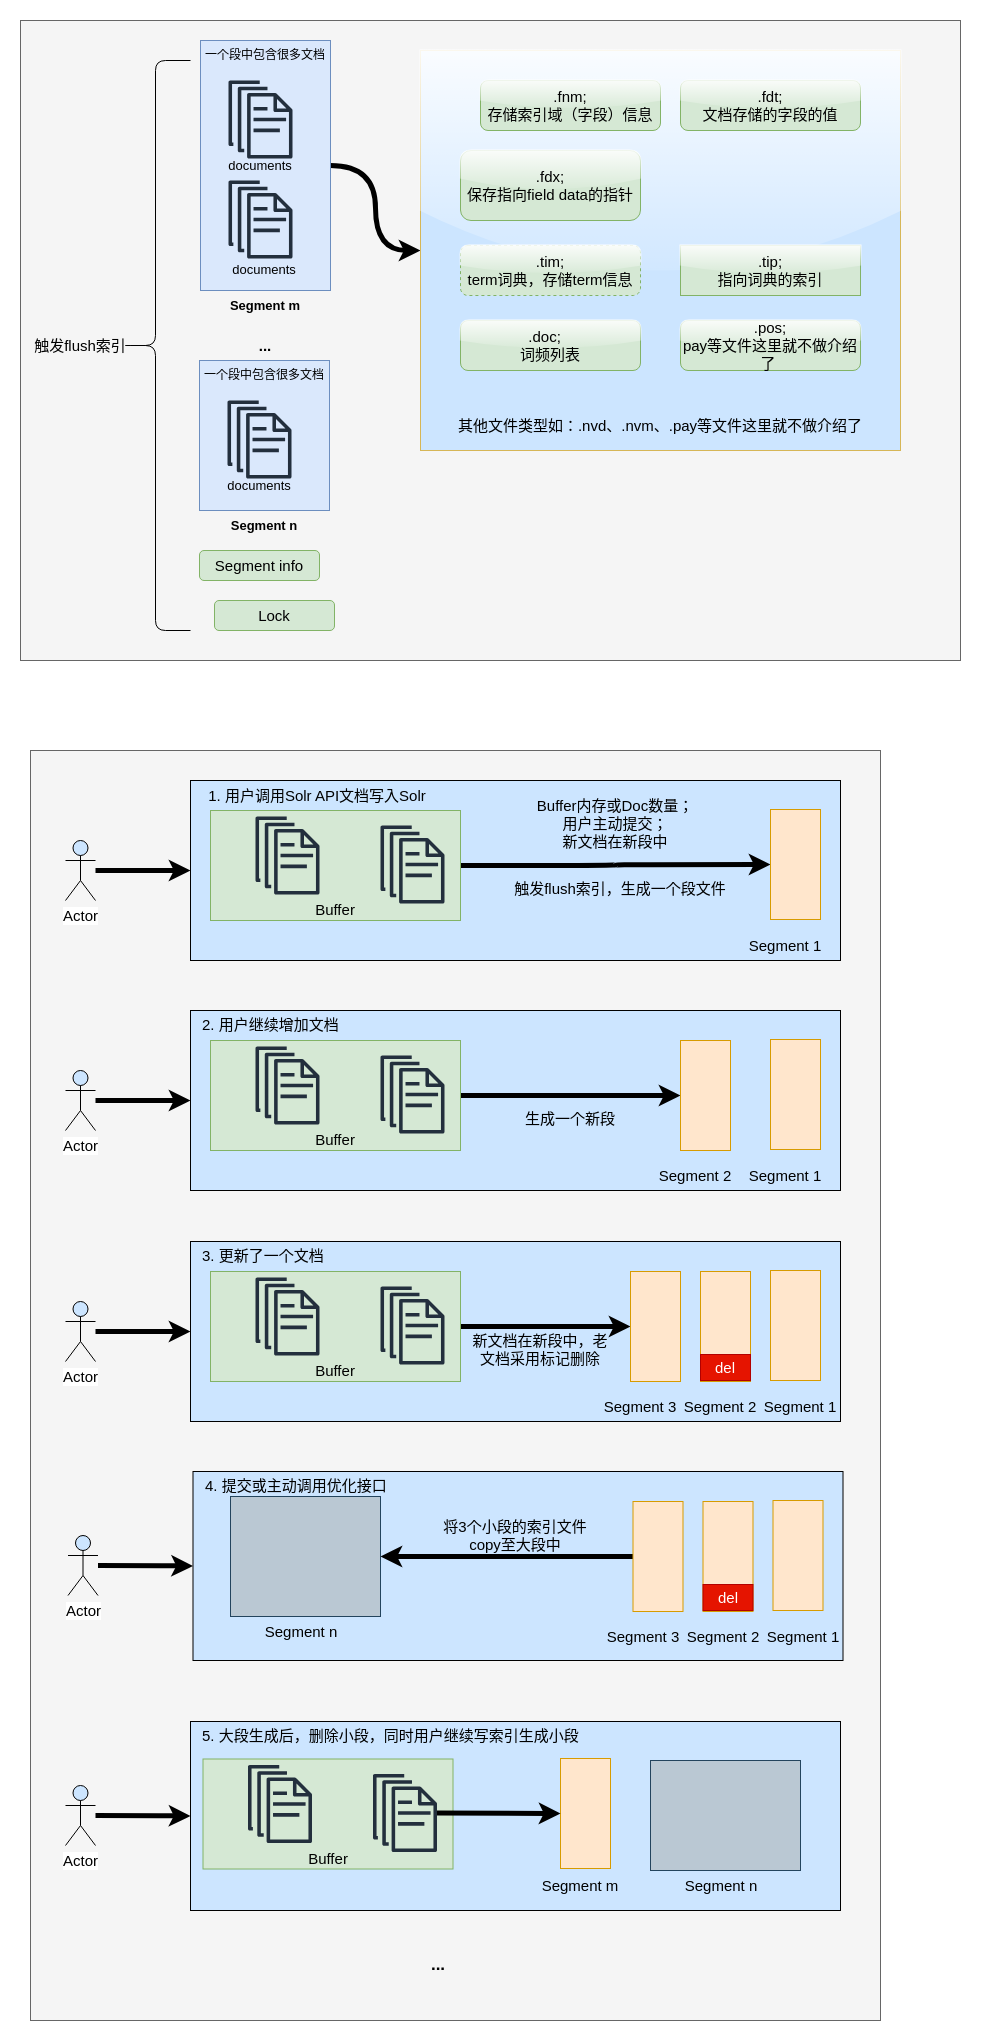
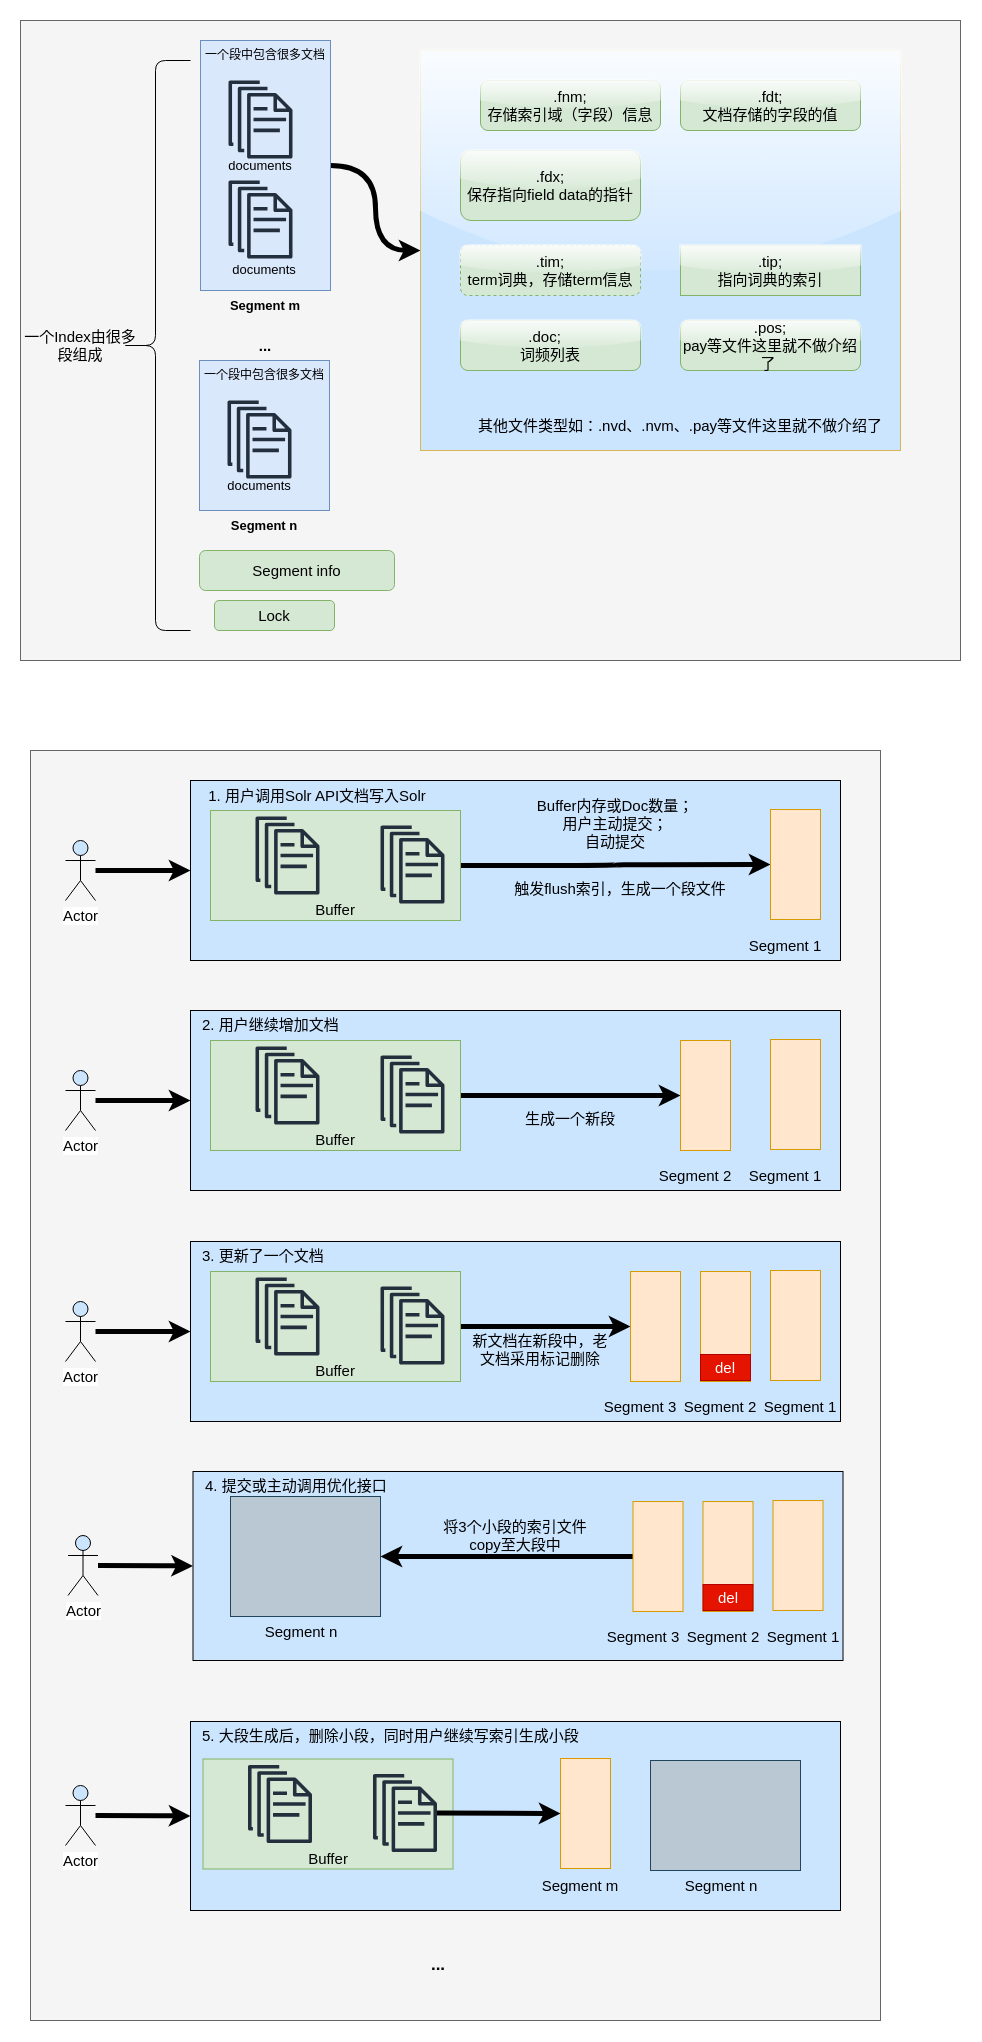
(81, 346) -> (81, 346)
(661, 426) -> (681, 426)
(260, 566) -> (297, 571)
(616, 824) -> (616, 824)
